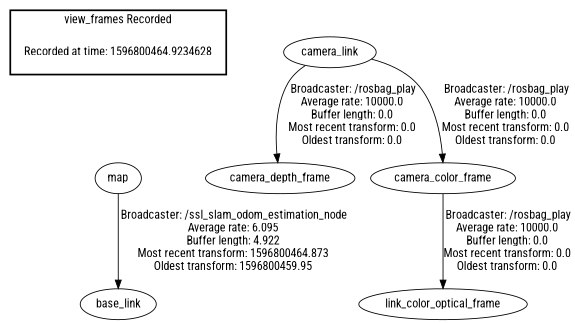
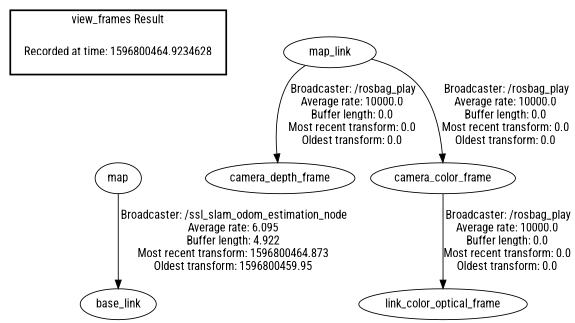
(118, 20) -> (118, 20)
(330, 52) -> (330, 52)
